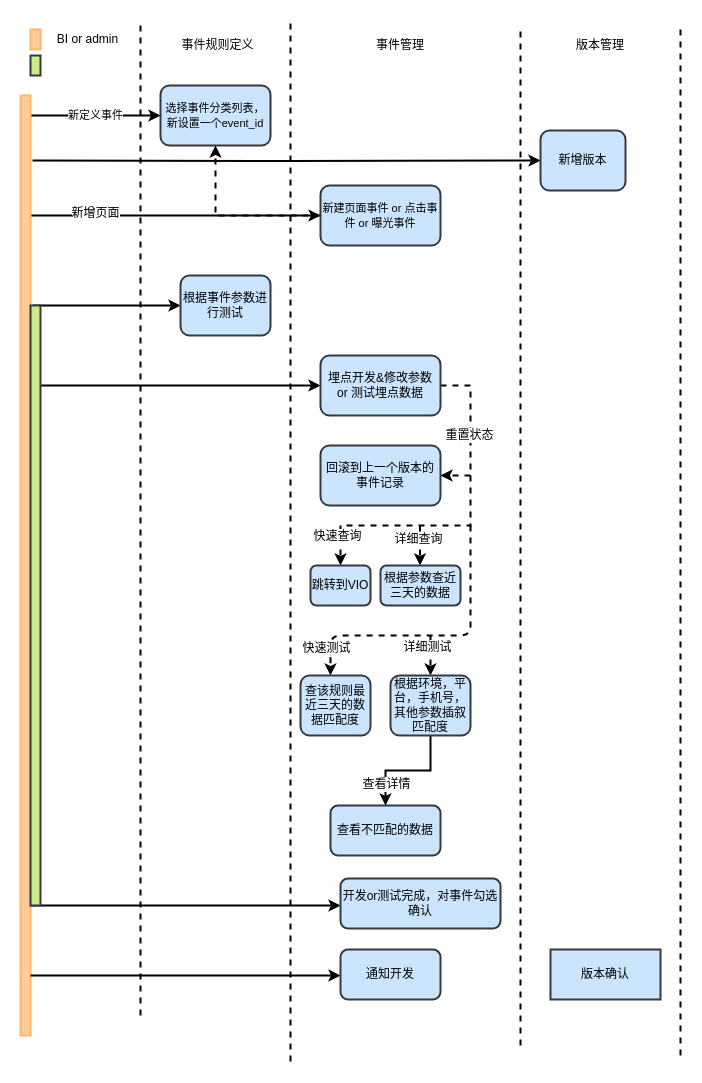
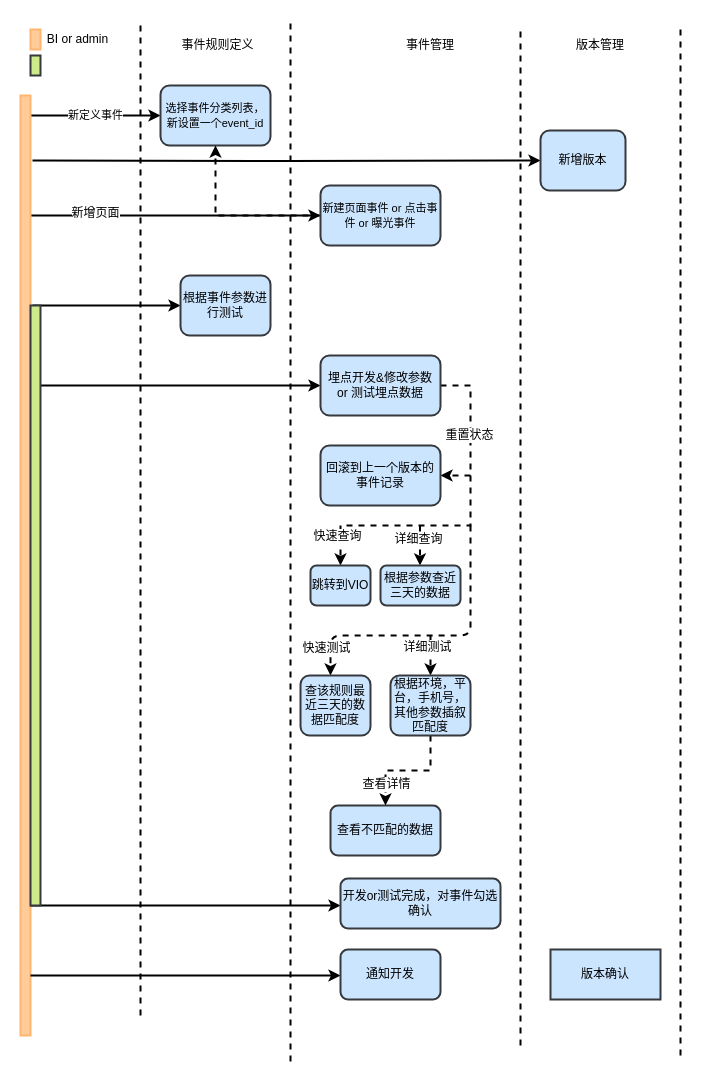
(88, 40) -> (78, 40)
(401, 46) -> (431, 46)
(422, 771) -> (422, 771)
